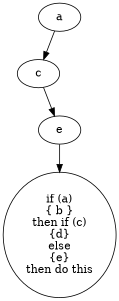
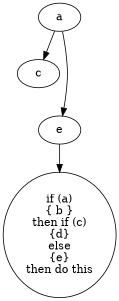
(48, 98) -> (67, 70)
